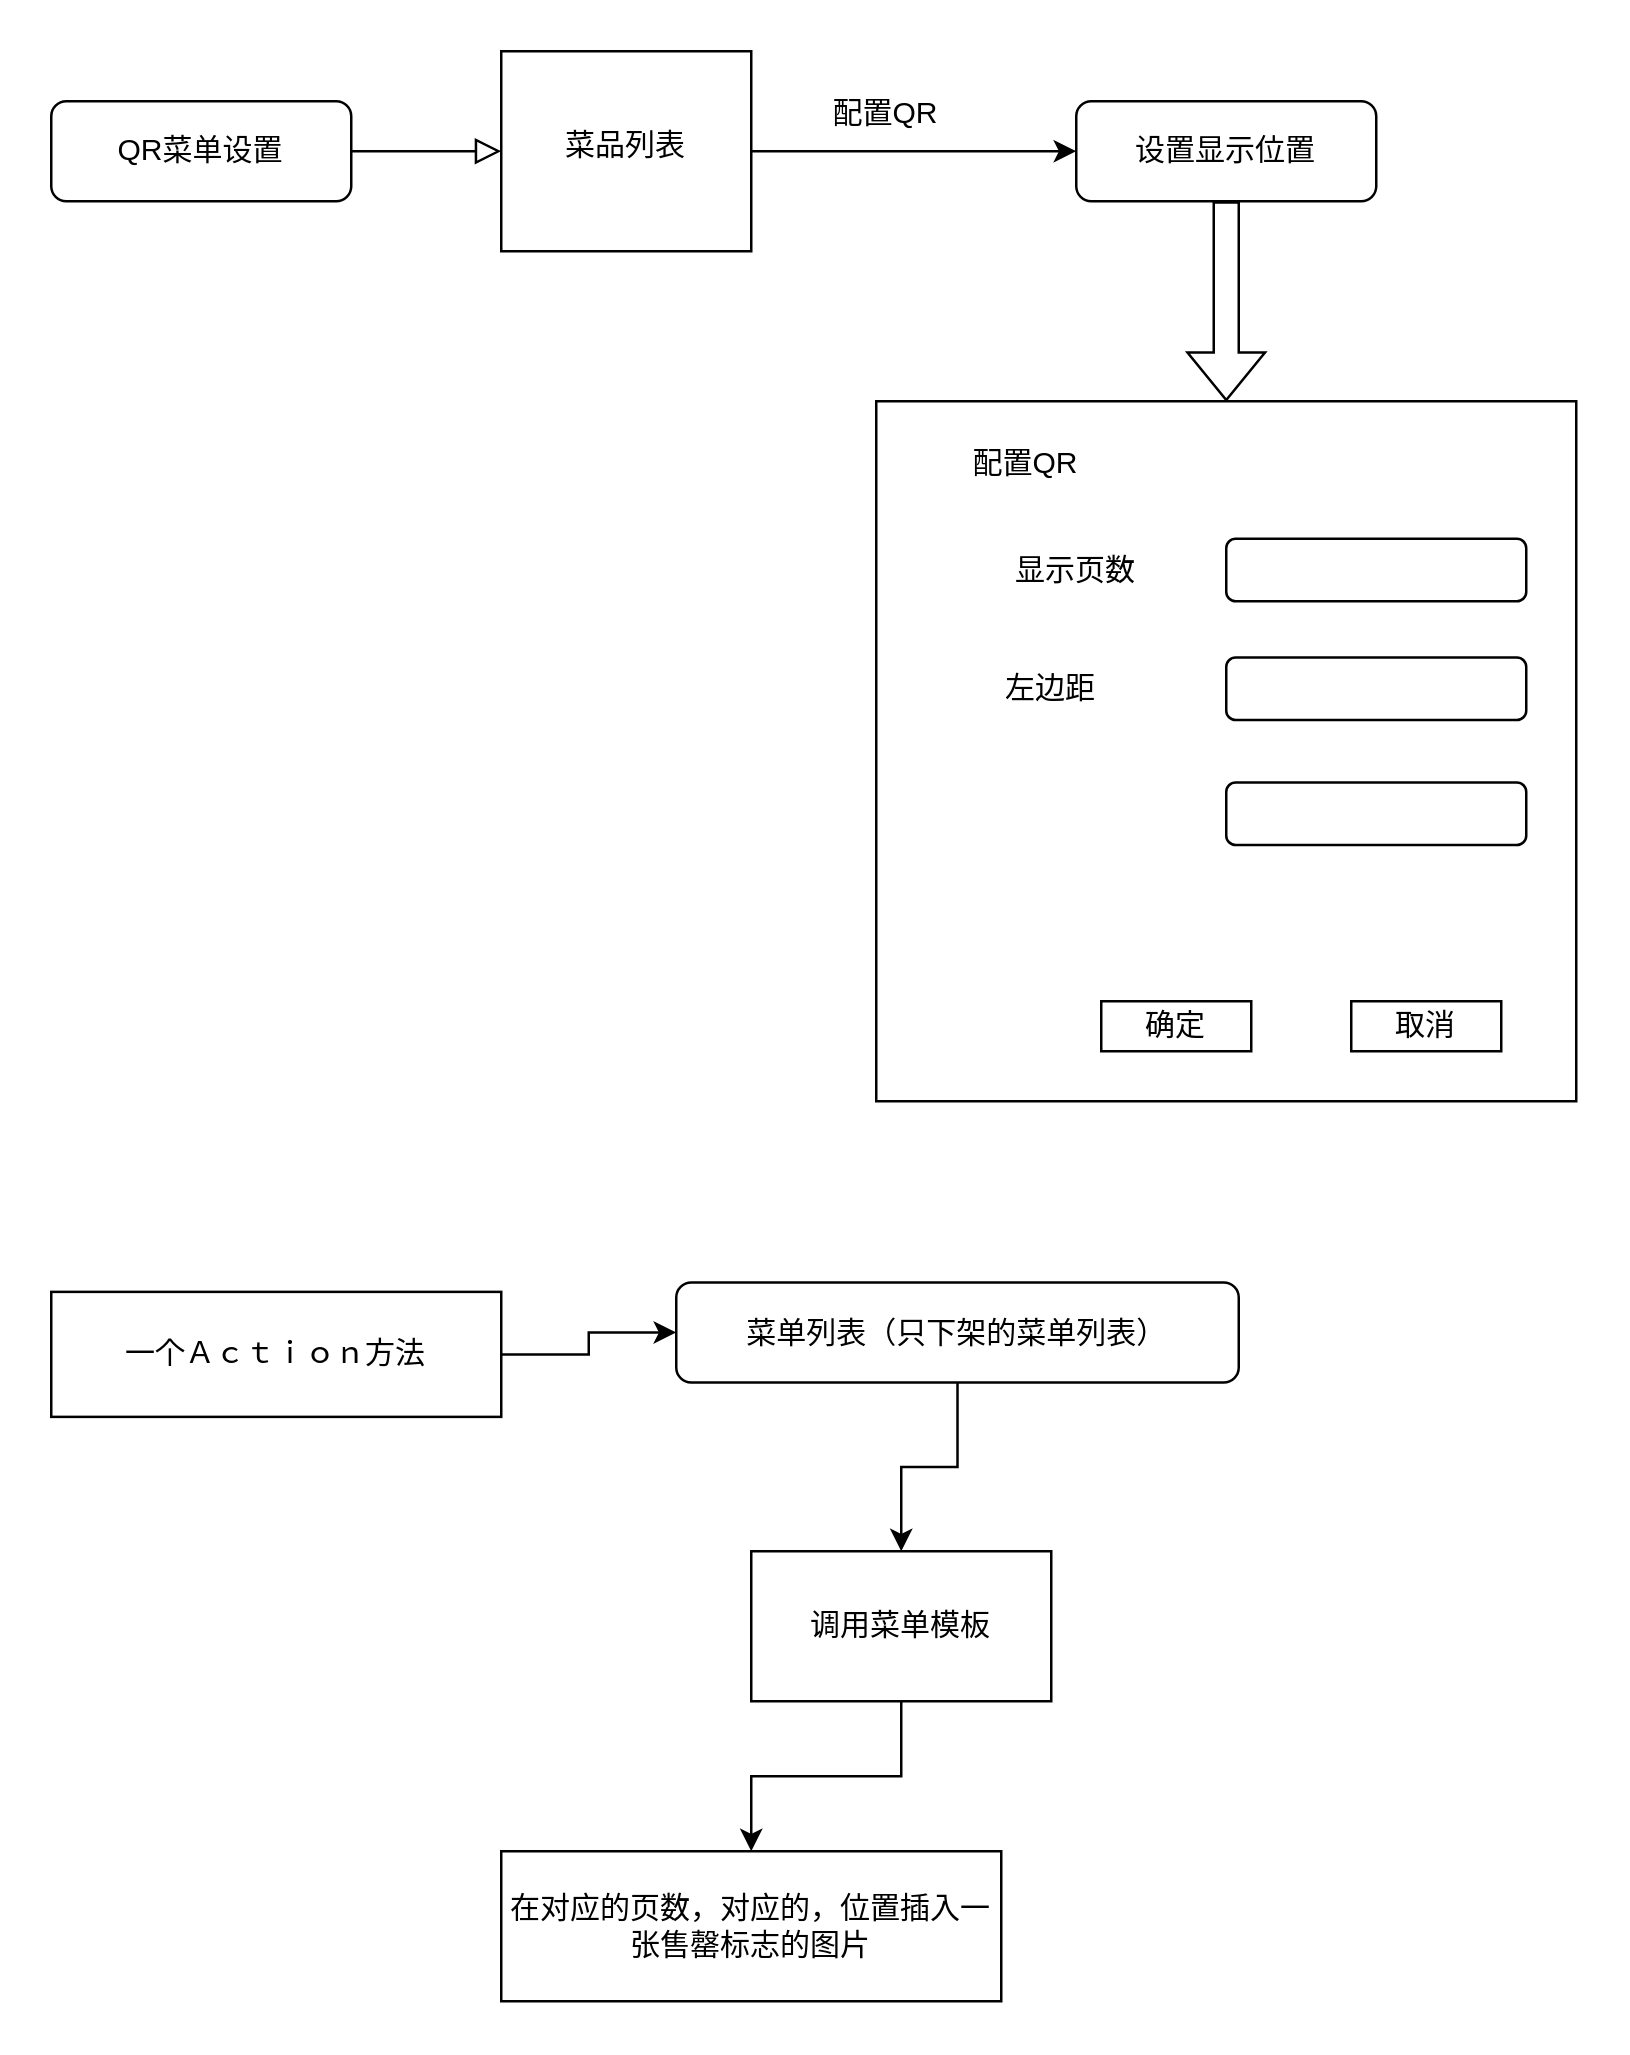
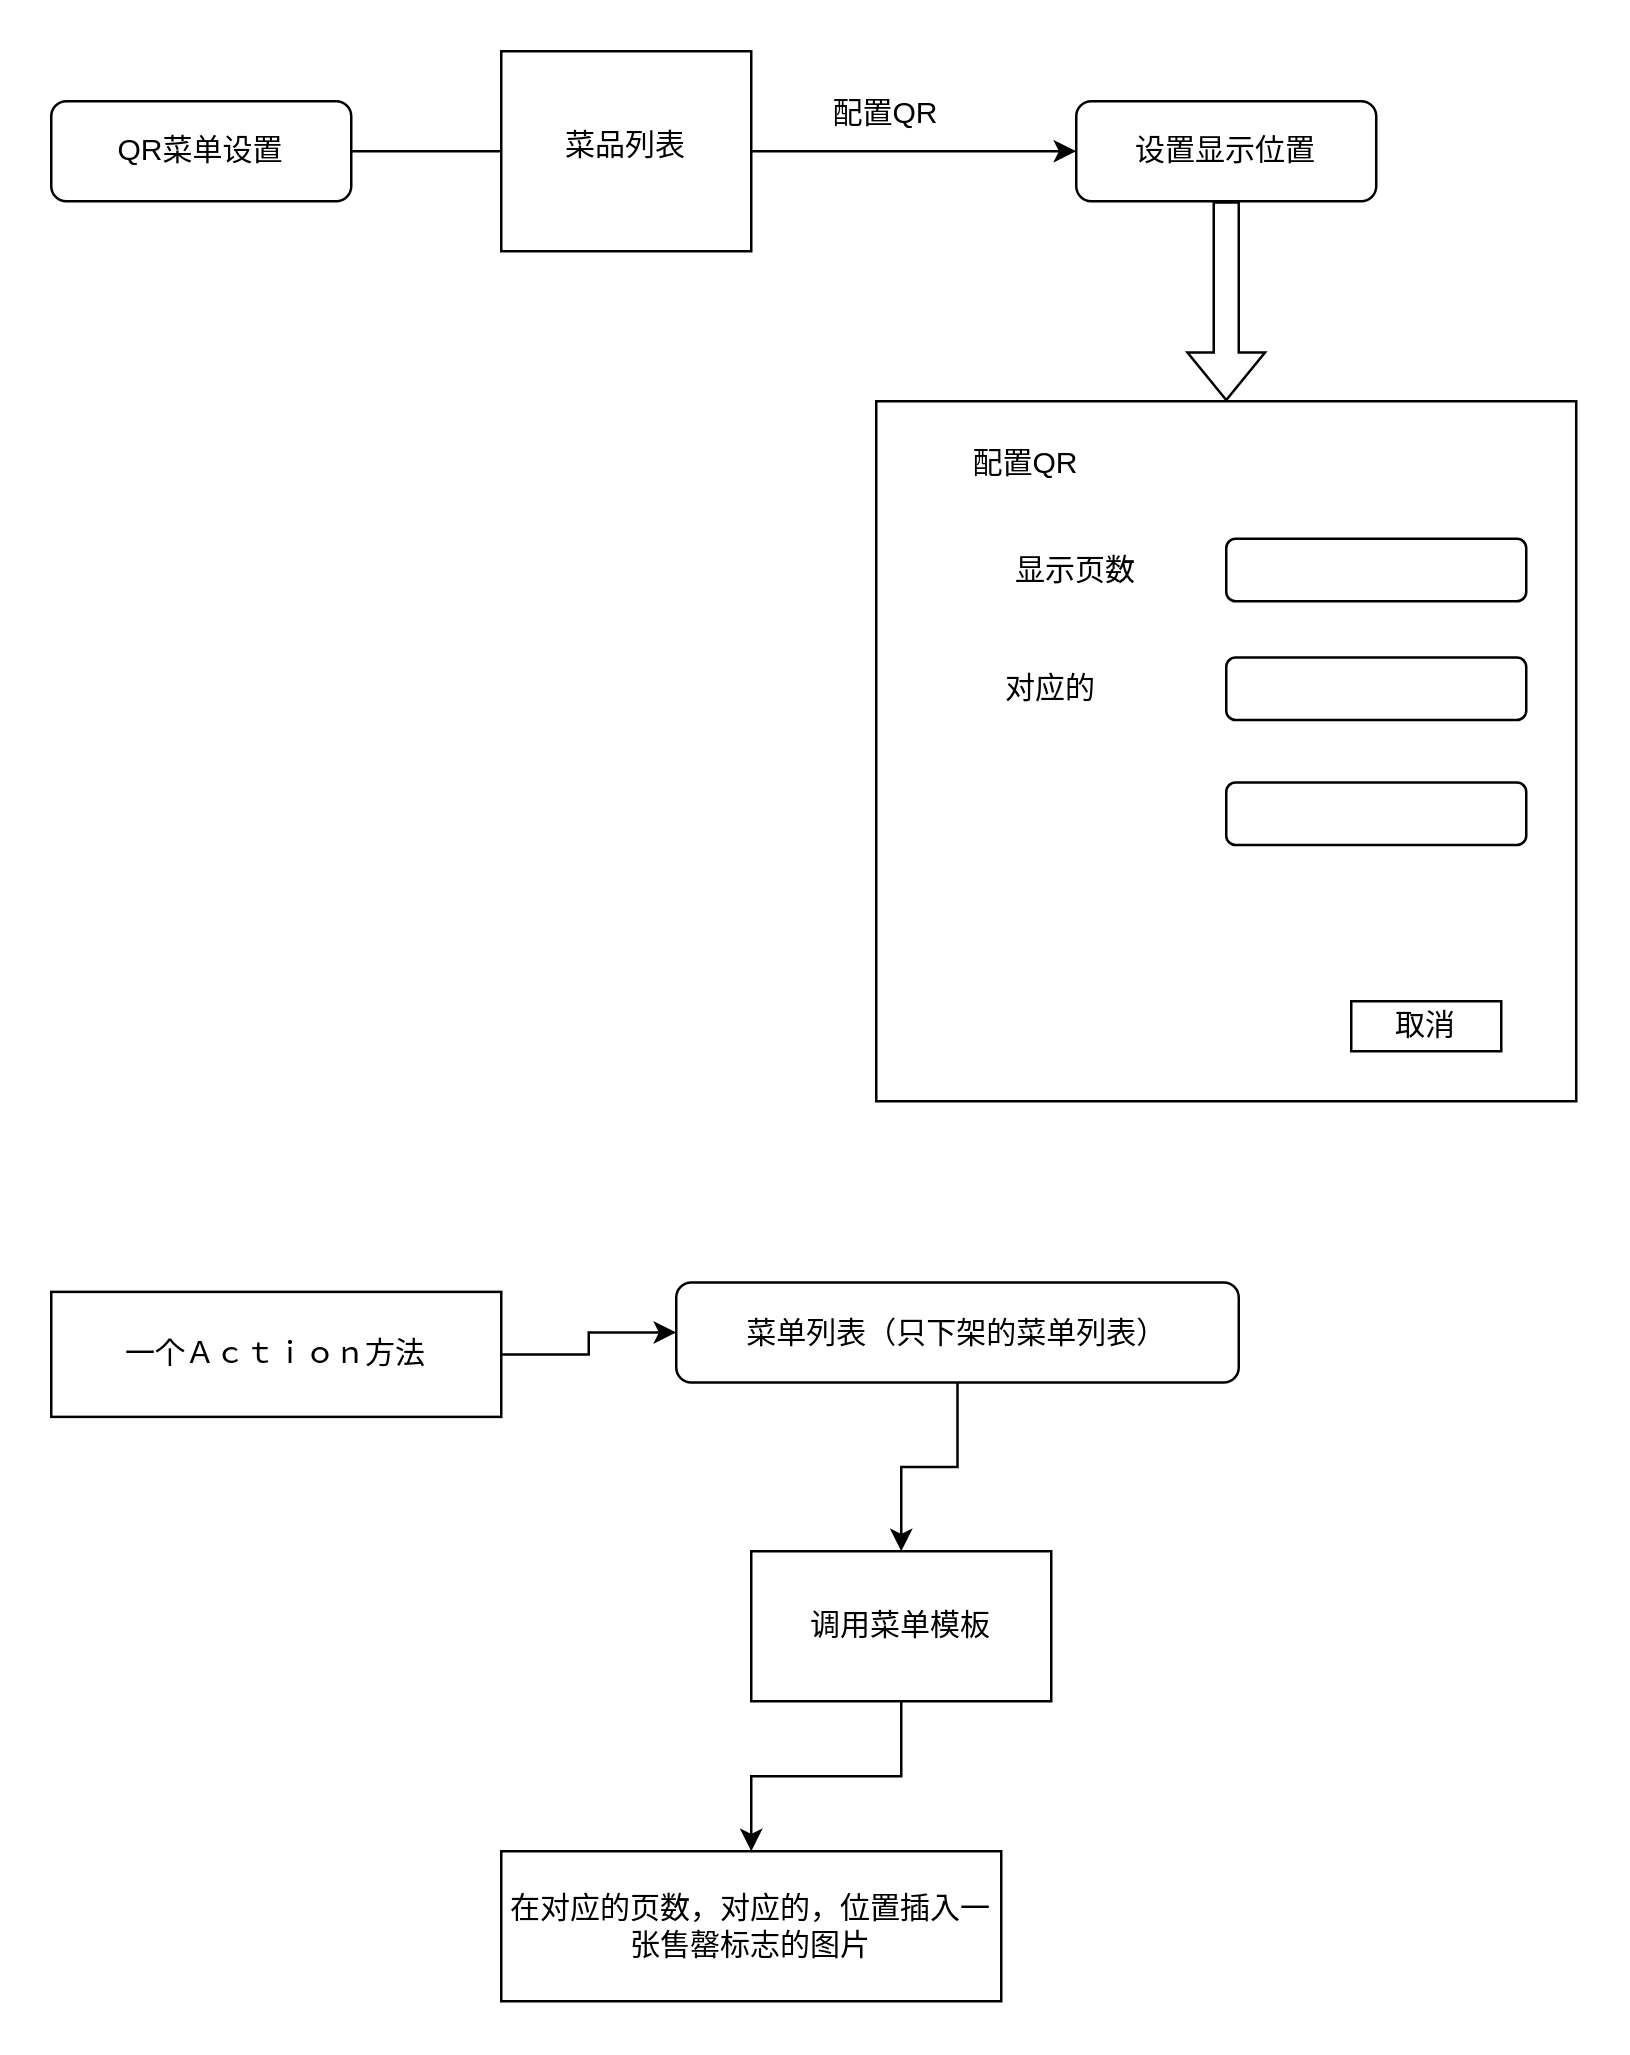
(474, 151) -> (486, 151)
(1051, 689) -> (1051, 689)
(1176, 1026) -> none
